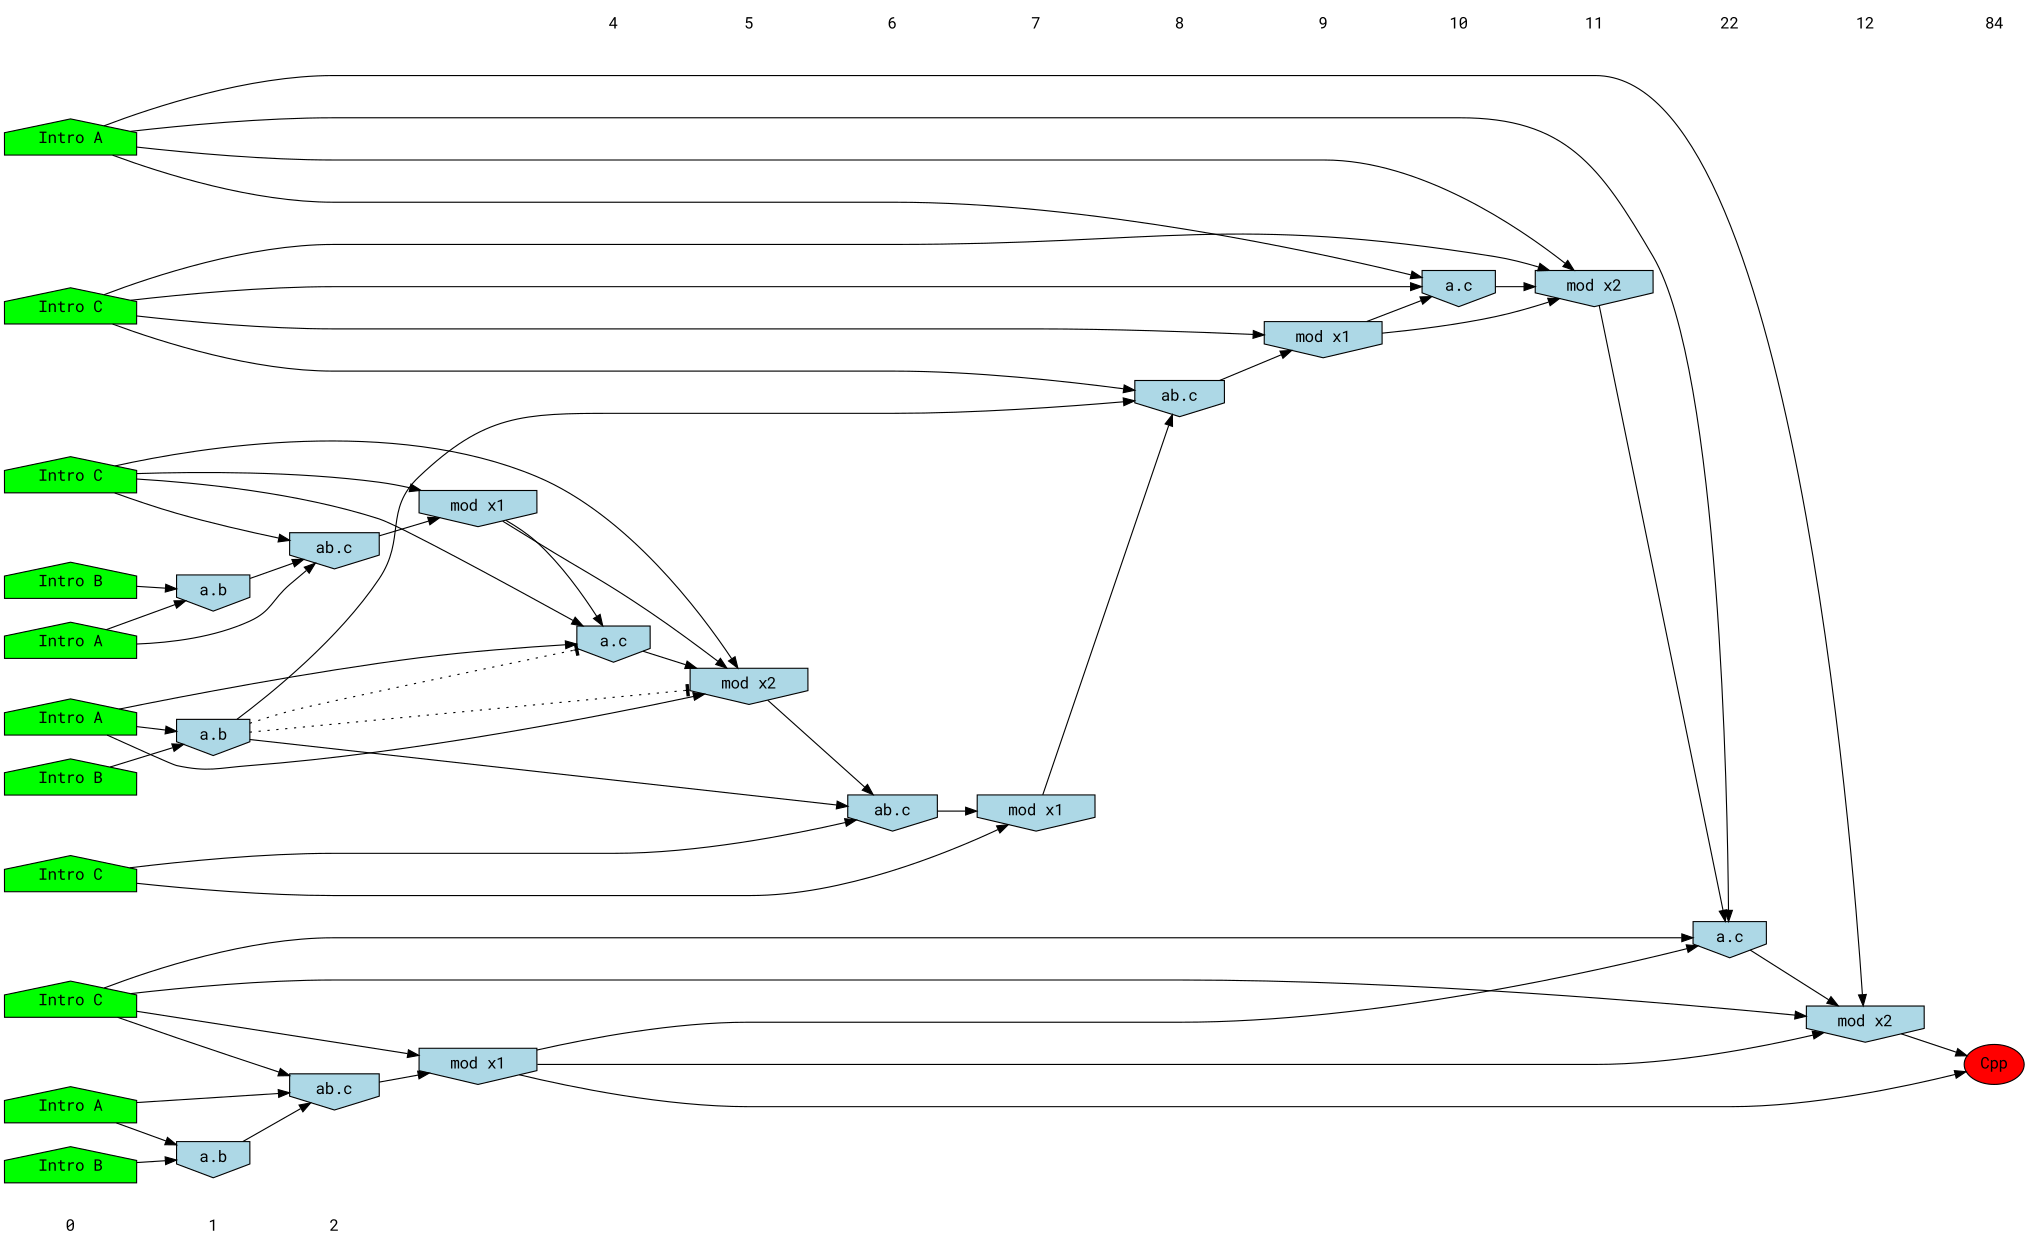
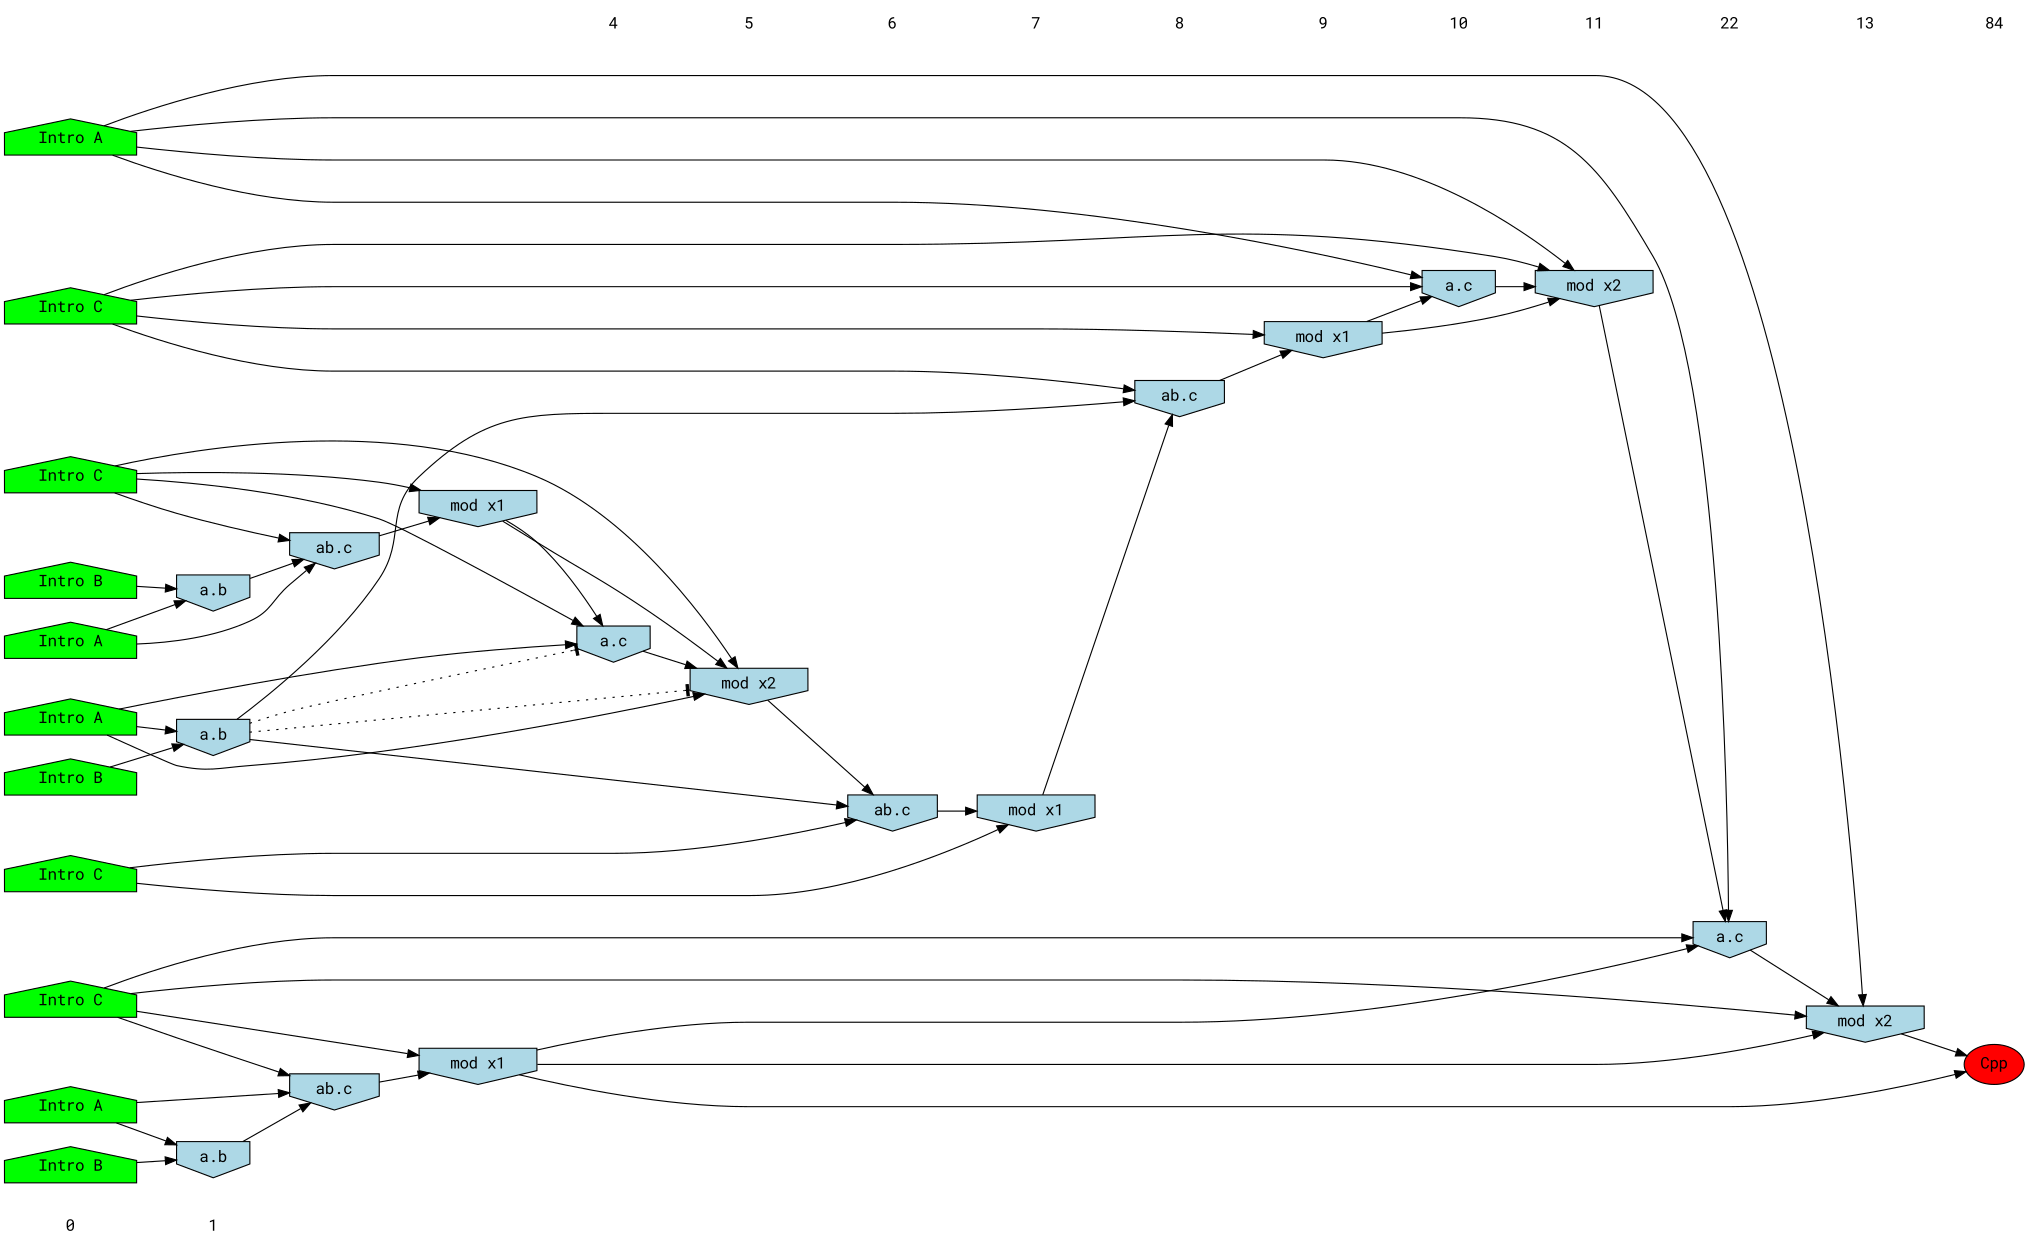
(1865, 24) -> (1865, 24)
(334, 1227) -> none
